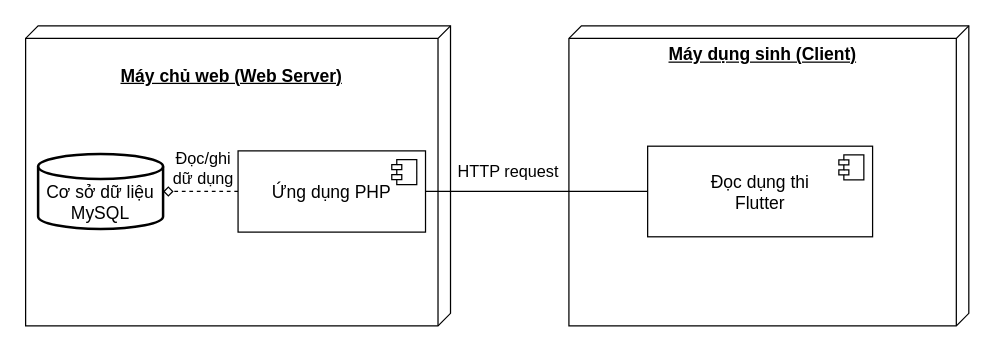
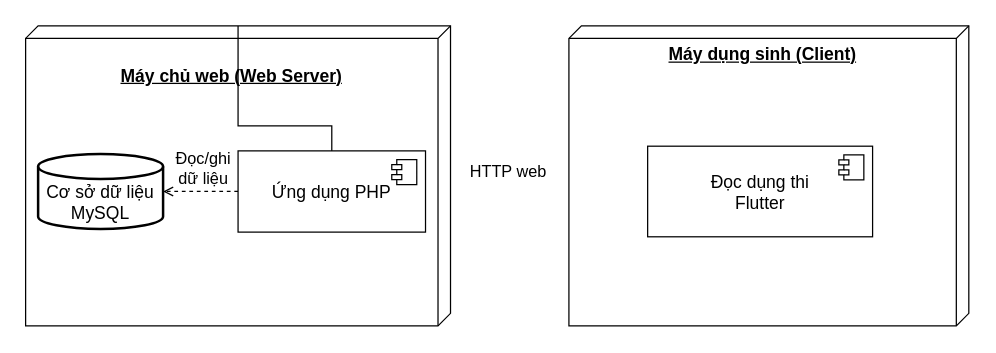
(204, 168) -> (204, 168)
(509, 171) -> (509, 171)
(174, 191) -> (170, 191)
(537, 191) -> (247, 126)
